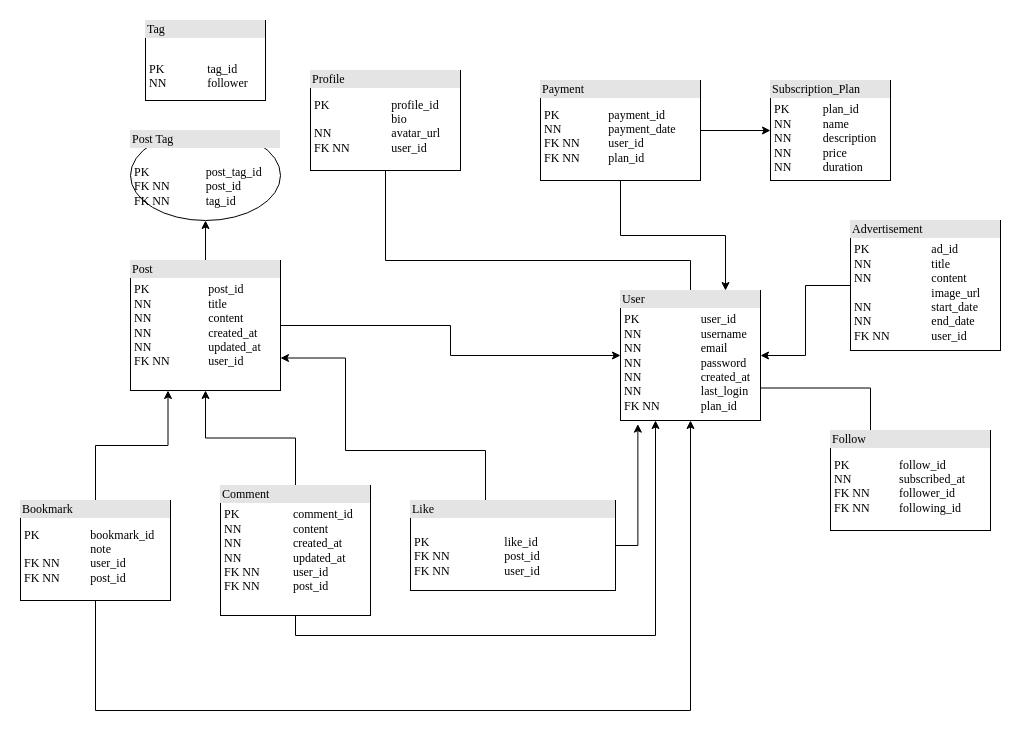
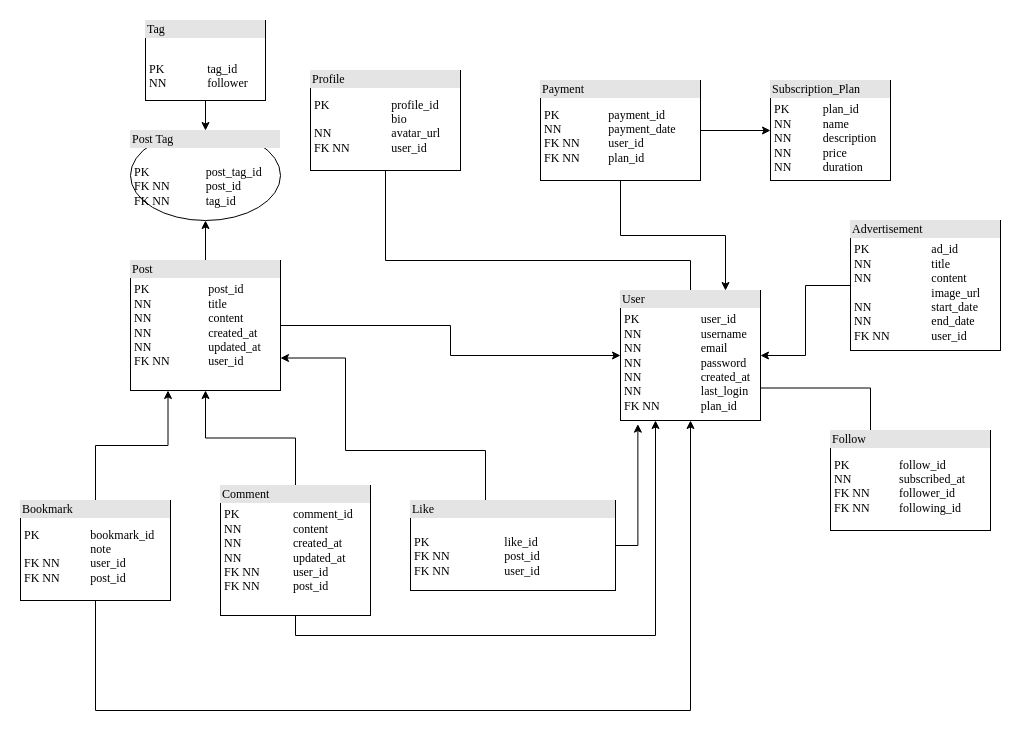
none -> (206, 112)
